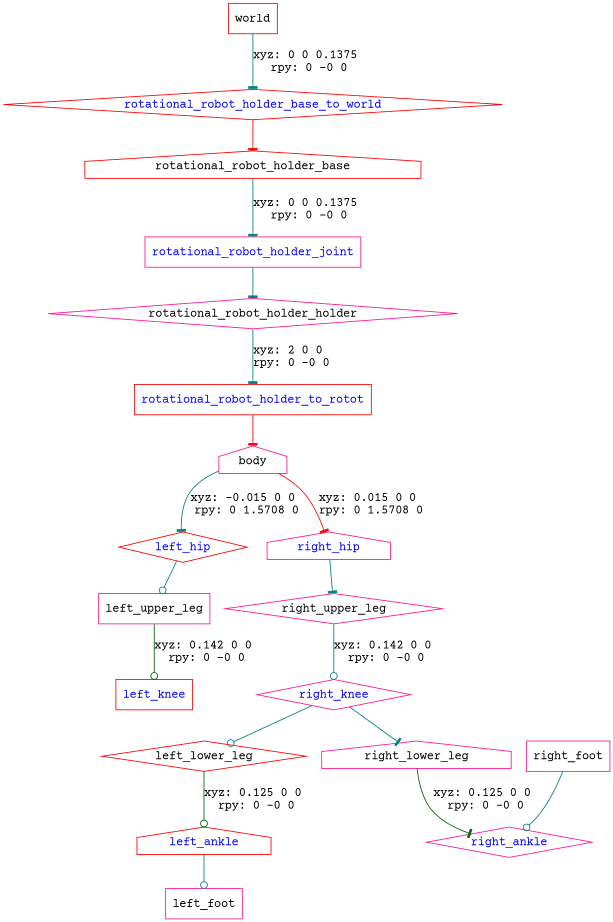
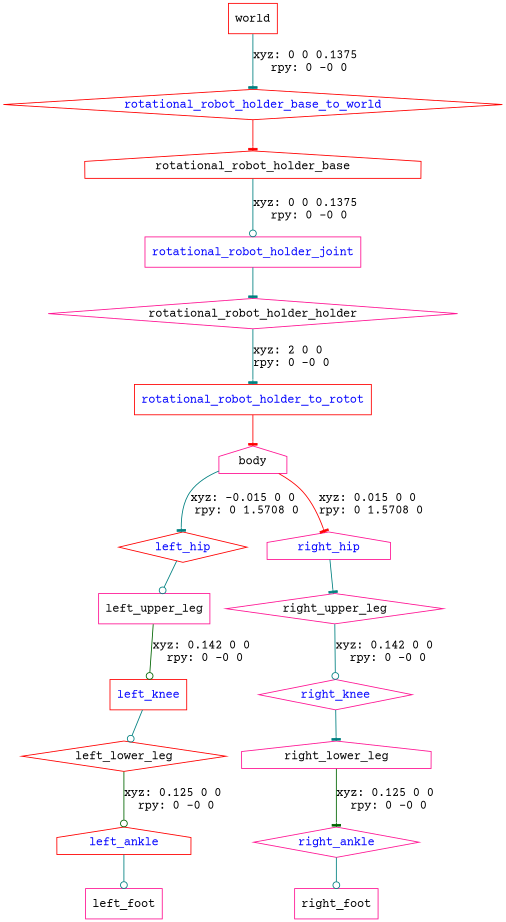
(253, 205) -> (253, 204)
(273, 724) -> (137, 723)
(549, 800) -> (336, 870)
